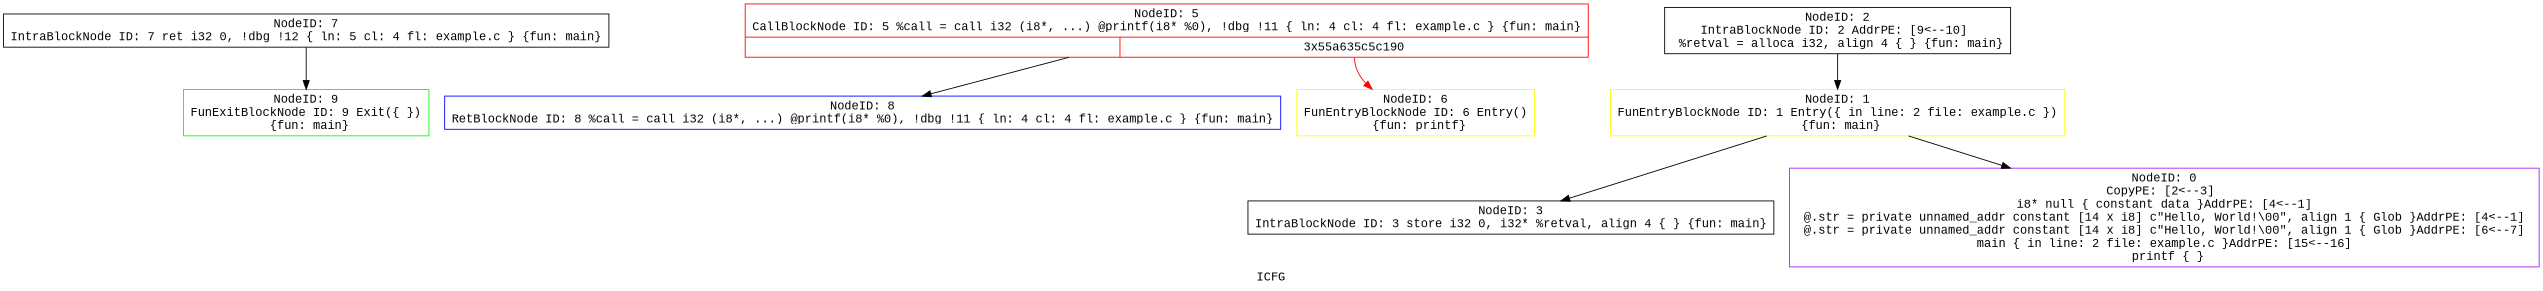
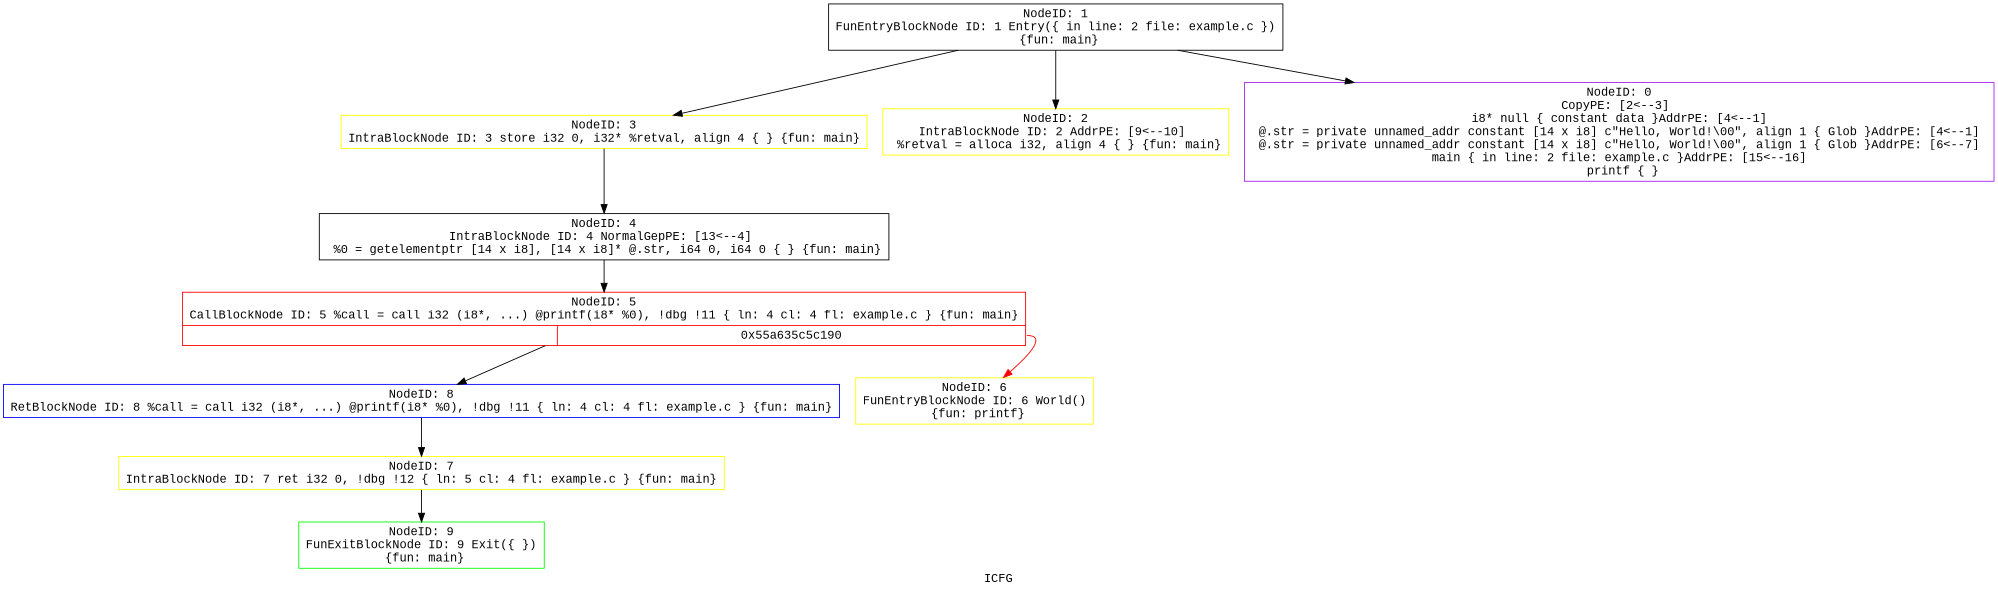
(306, 31) -> (422, 473)
(1838, 31) -> (1056, 132)
(1354, 47) -> (791, 335)
(1838, 67) -> (1056, 75)
(1416, 112) -> (975, 401)
(1838, 113) -> (1056, 27)
(1511, 218) -> (604, 132)
none -> (604, 237)
none -> (422, 433)
